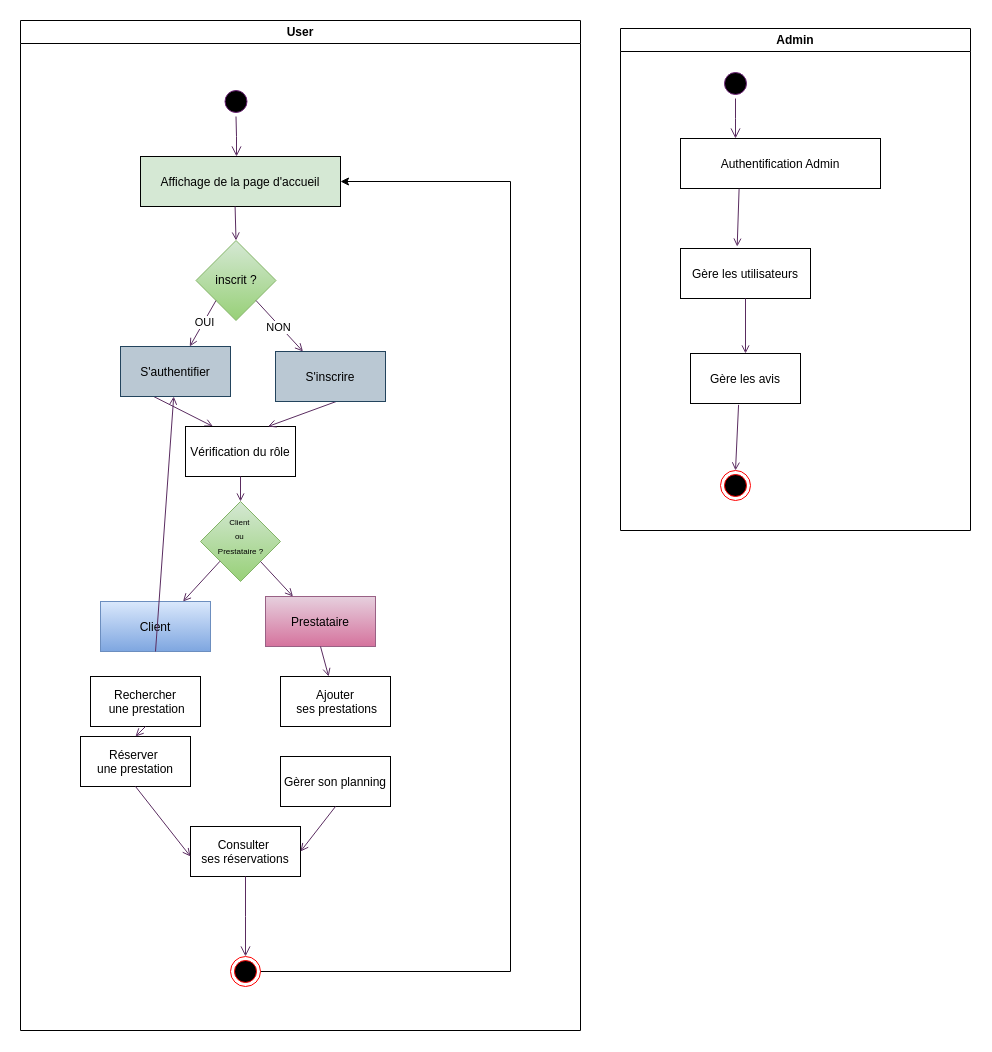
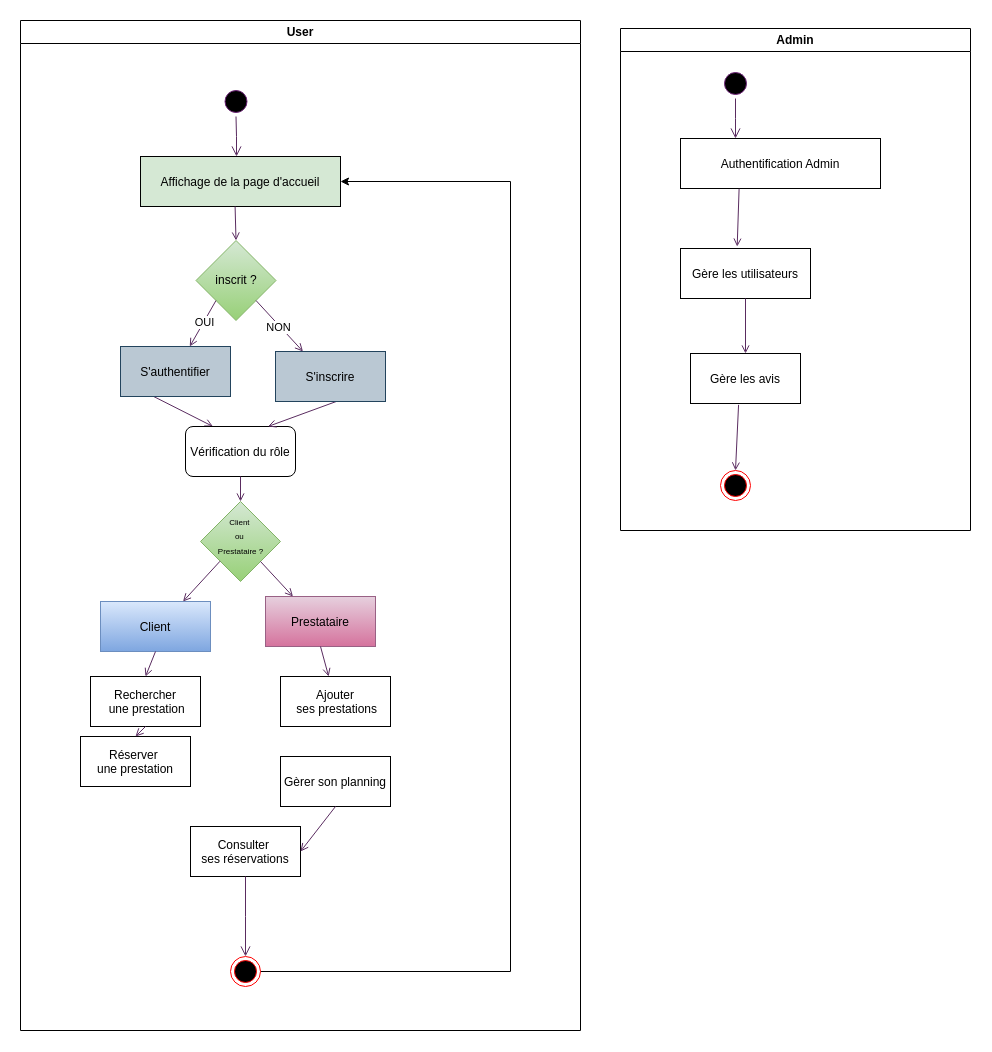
(241, 452) -> (241, 452)
(164, 526) -> (151, 663)
(162, 821) -> none
